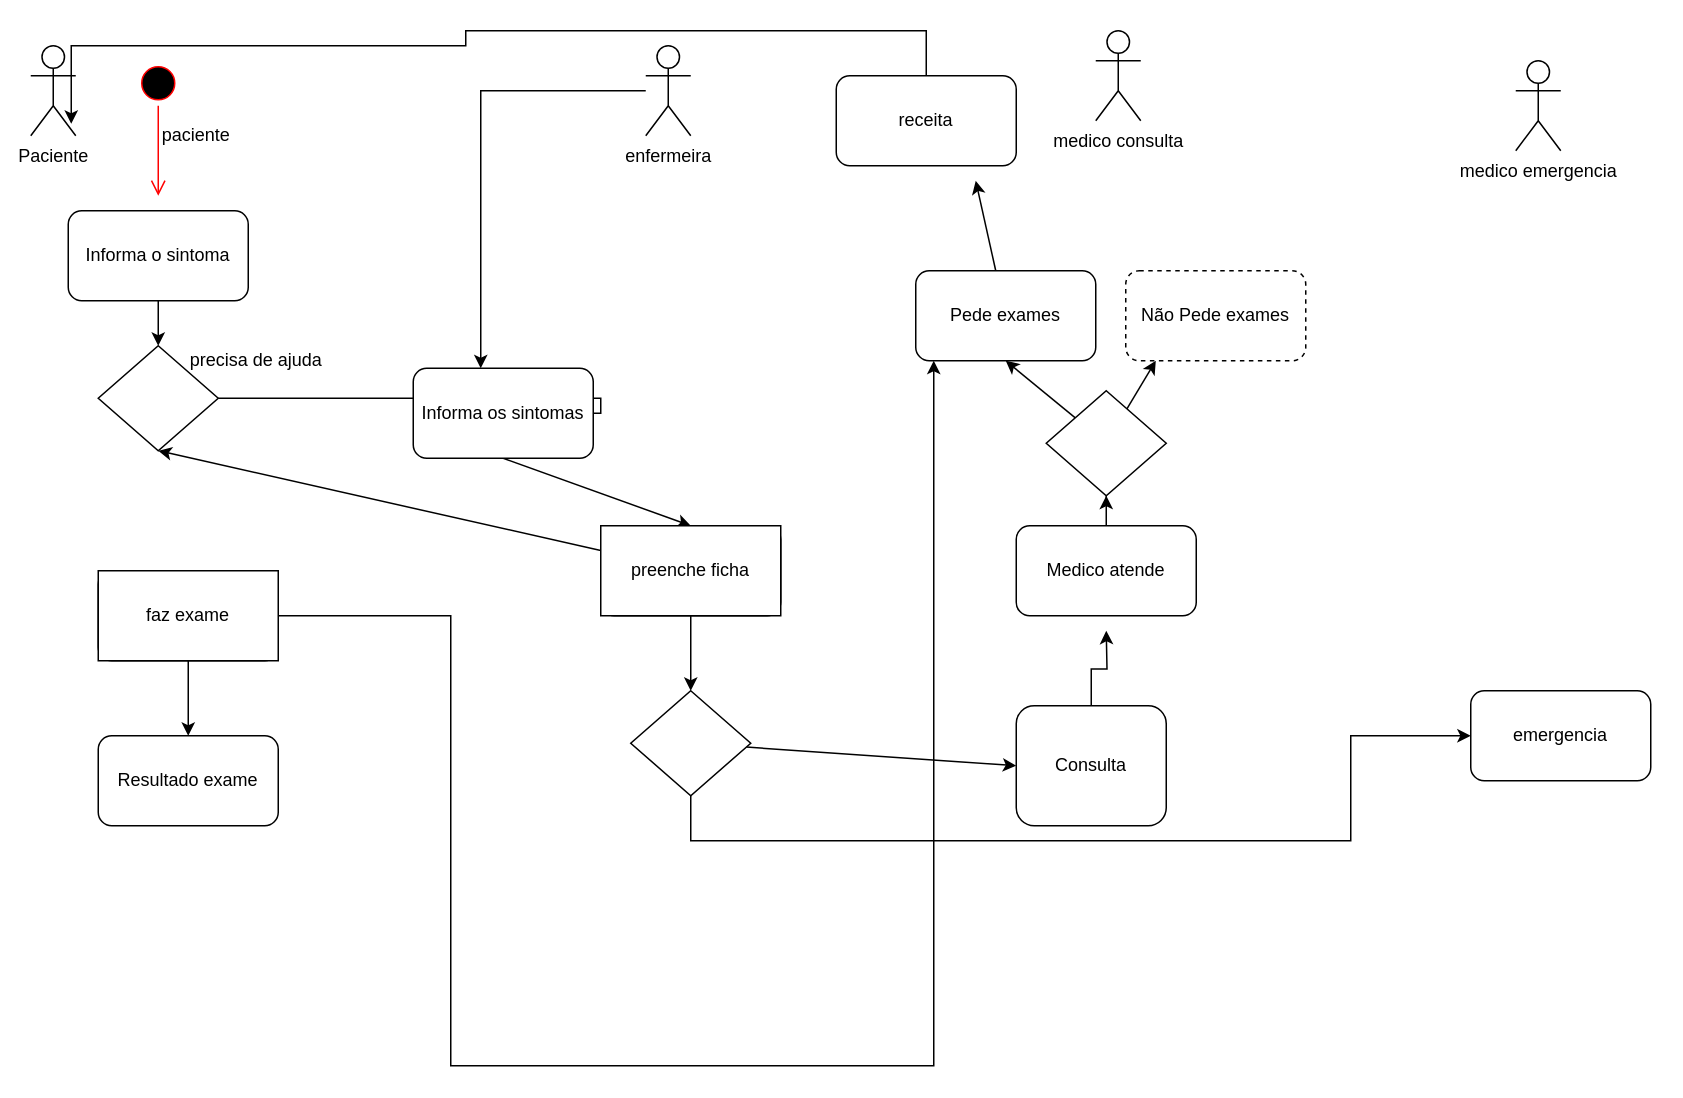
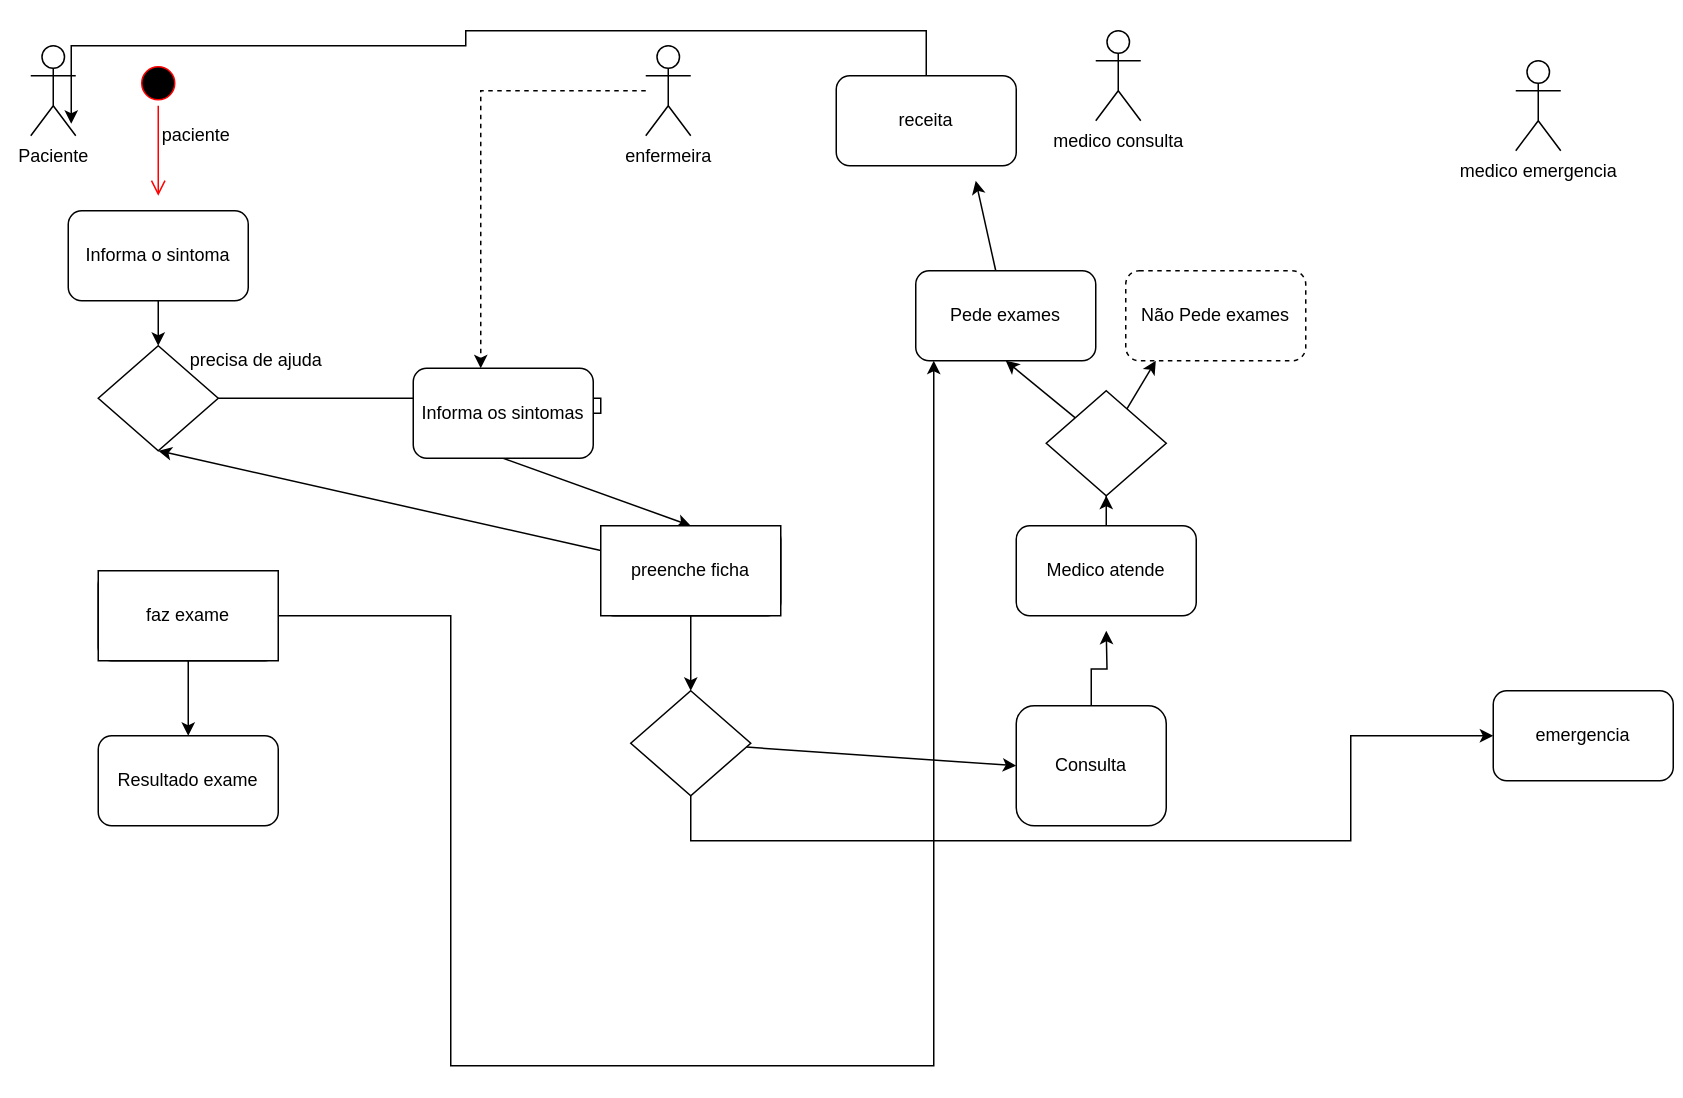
(481, 143) -> (481, 143)
(1561, 736) -> (1583, 736)
